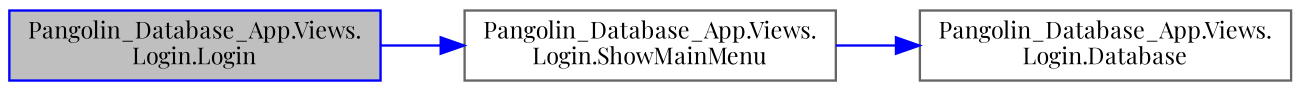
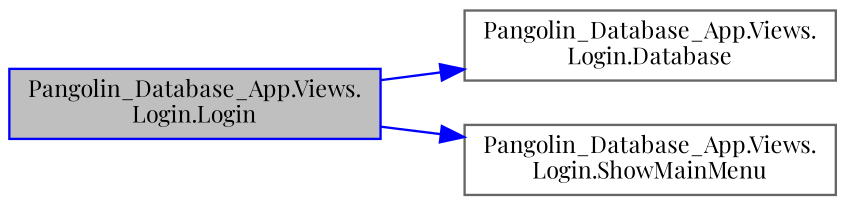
(866, 46) -> (411, 76)
